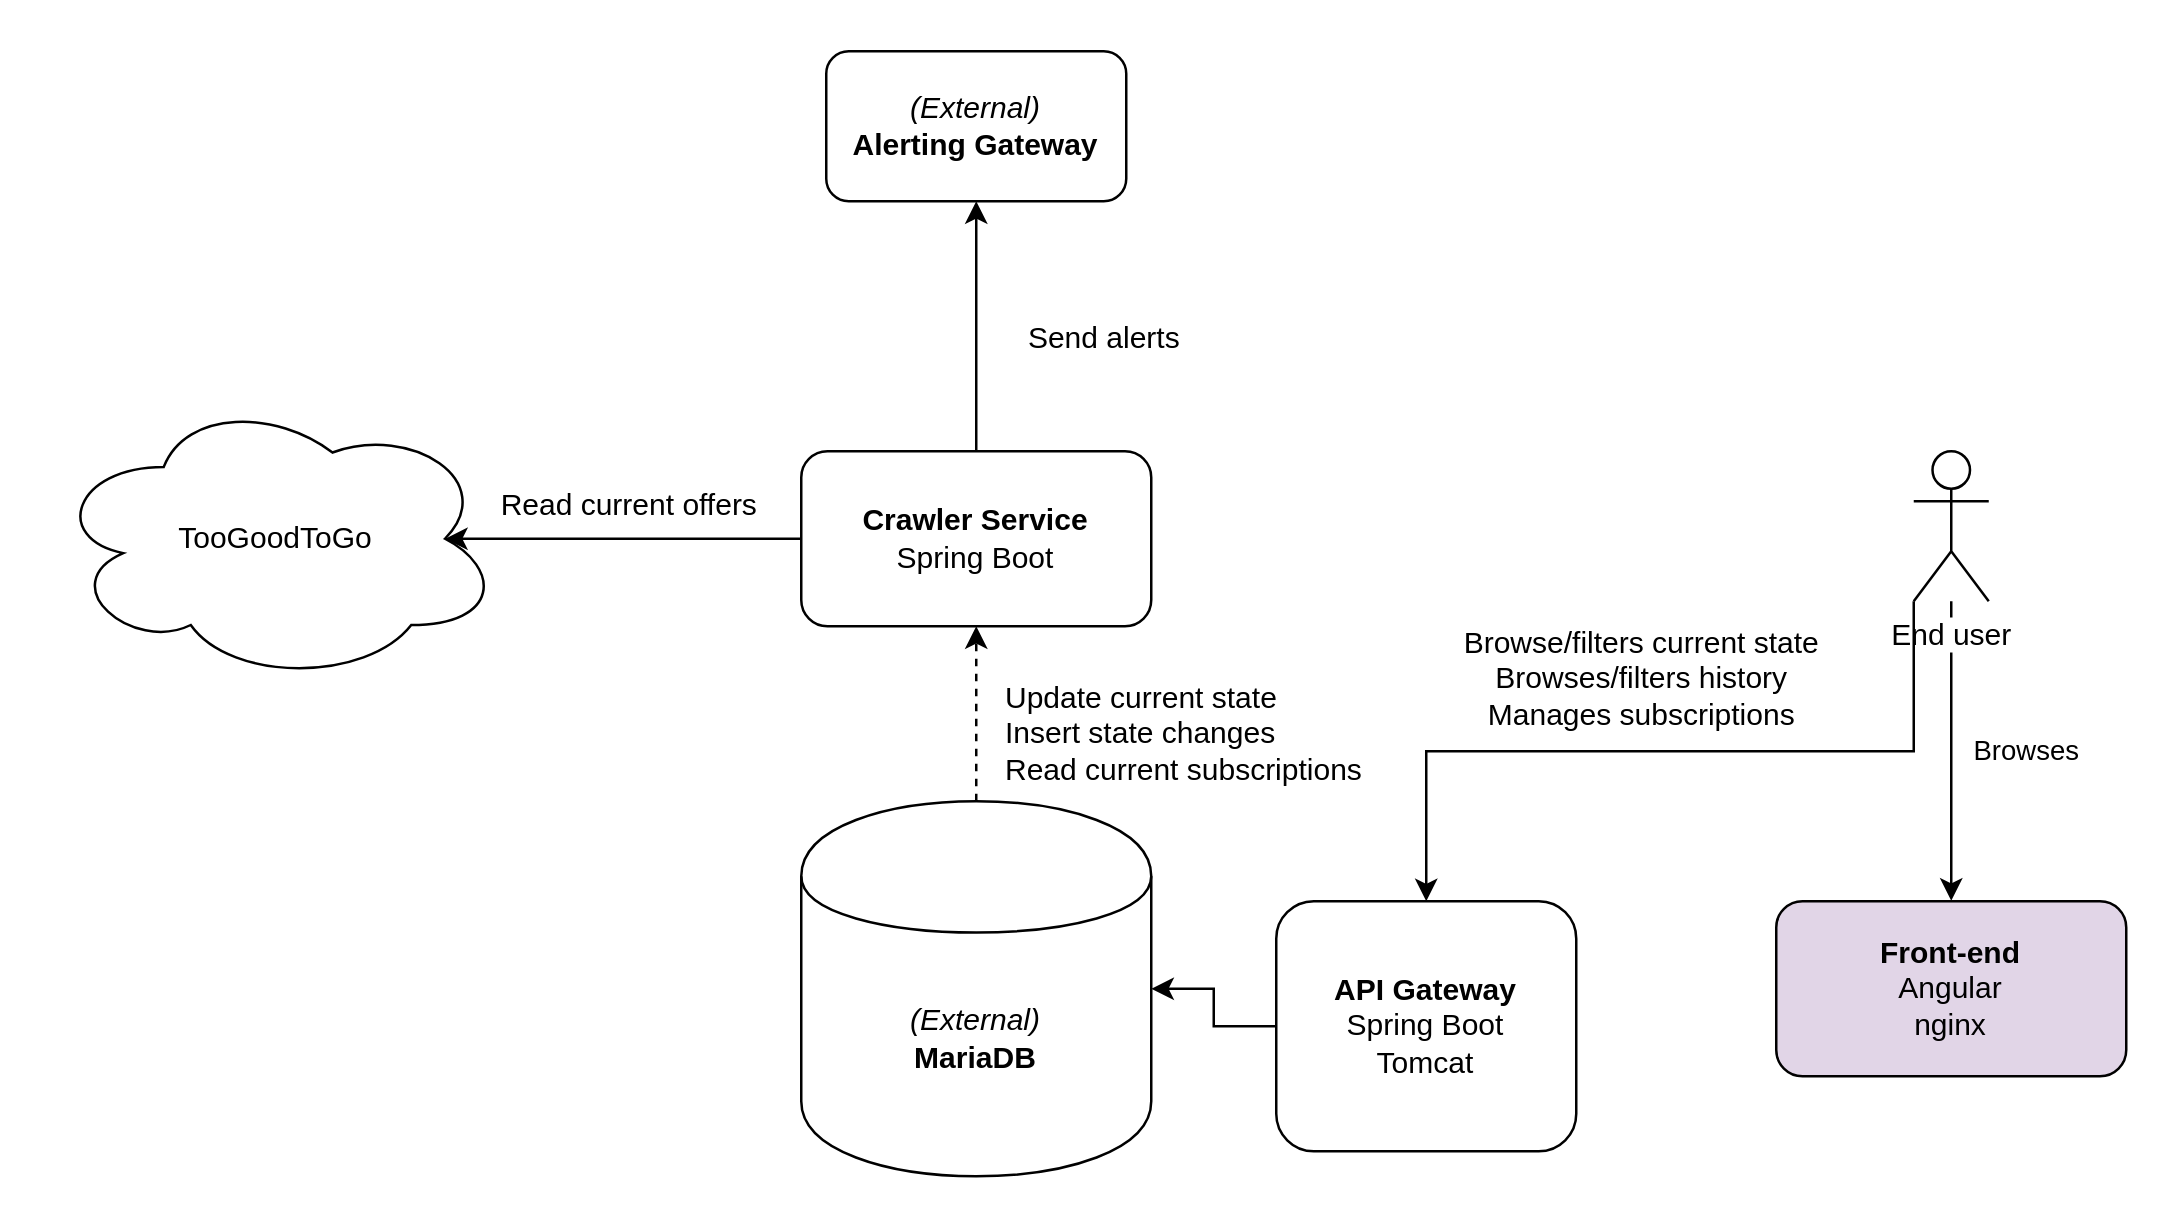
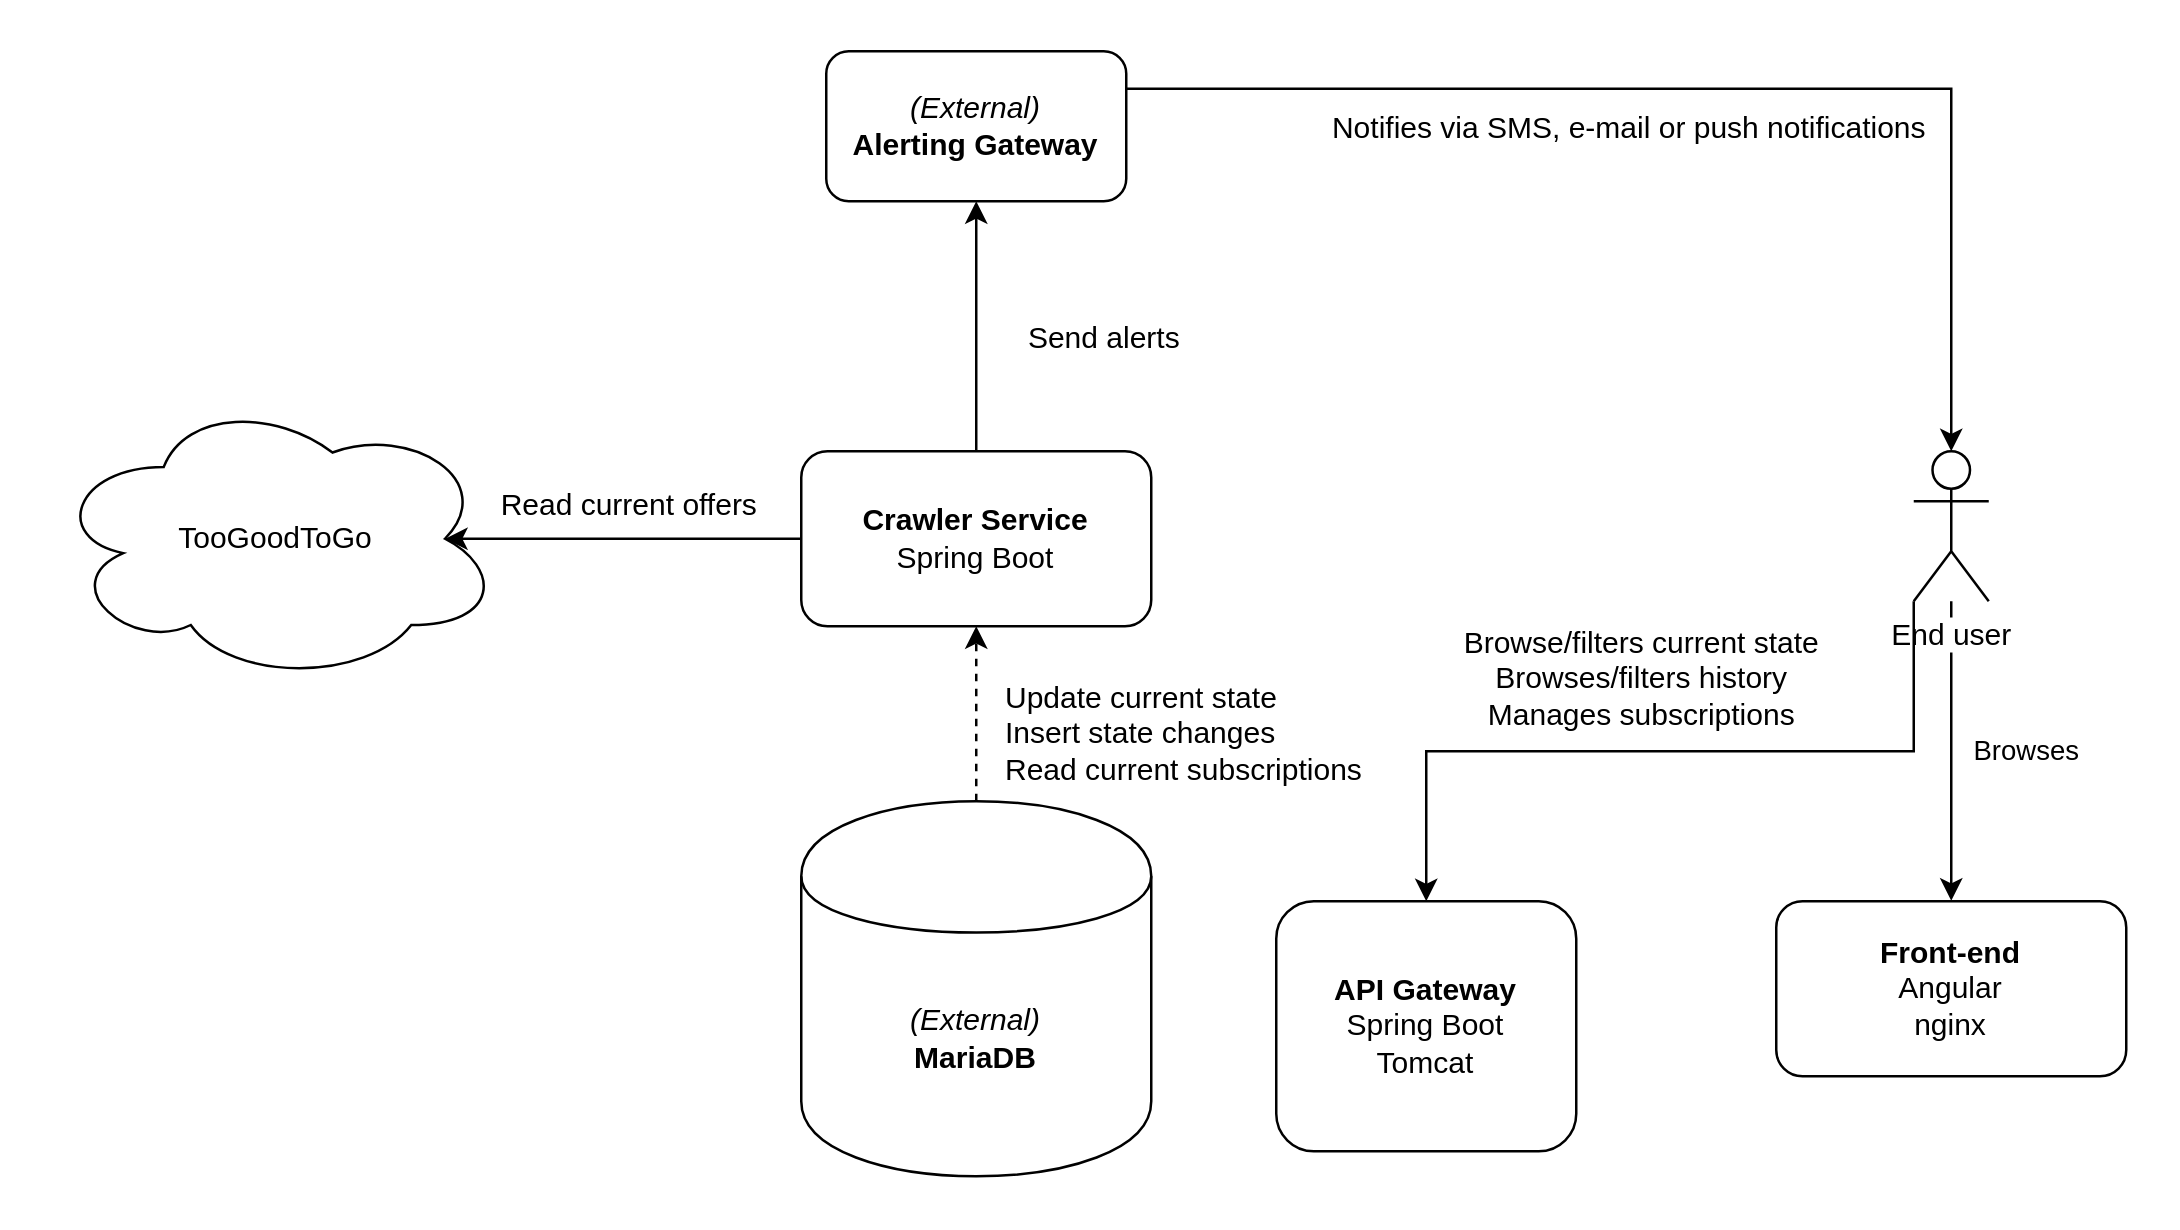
none -> (1711, 89)
(1951, 989) -> (1951, 989)
(1214, 1016) -> none
